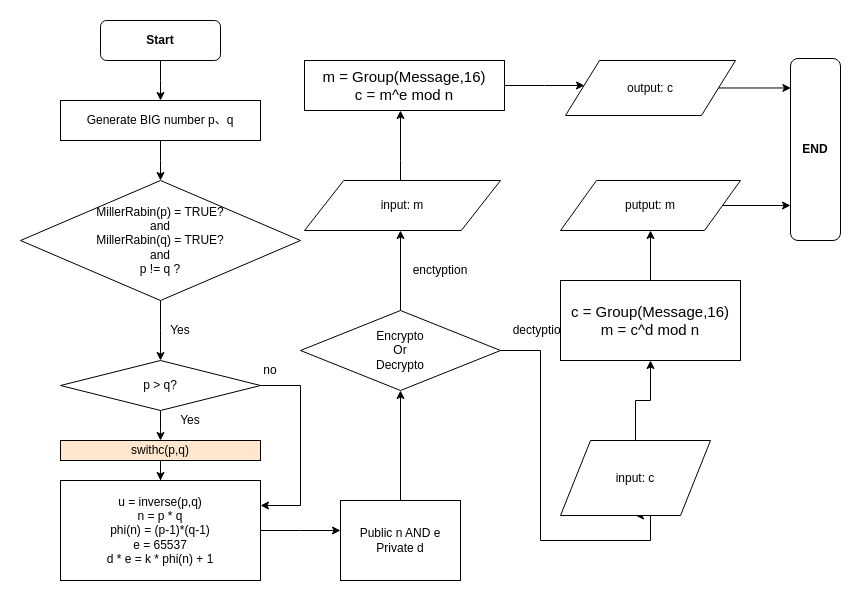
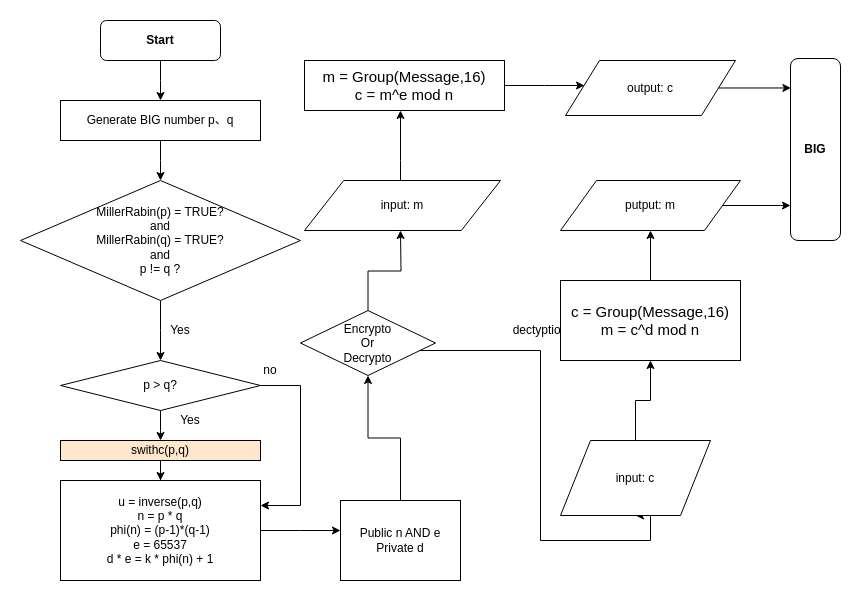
(816, 150) -> (816, 150)
(441, 271) -> none
(401, 351) -> (368, 343)
